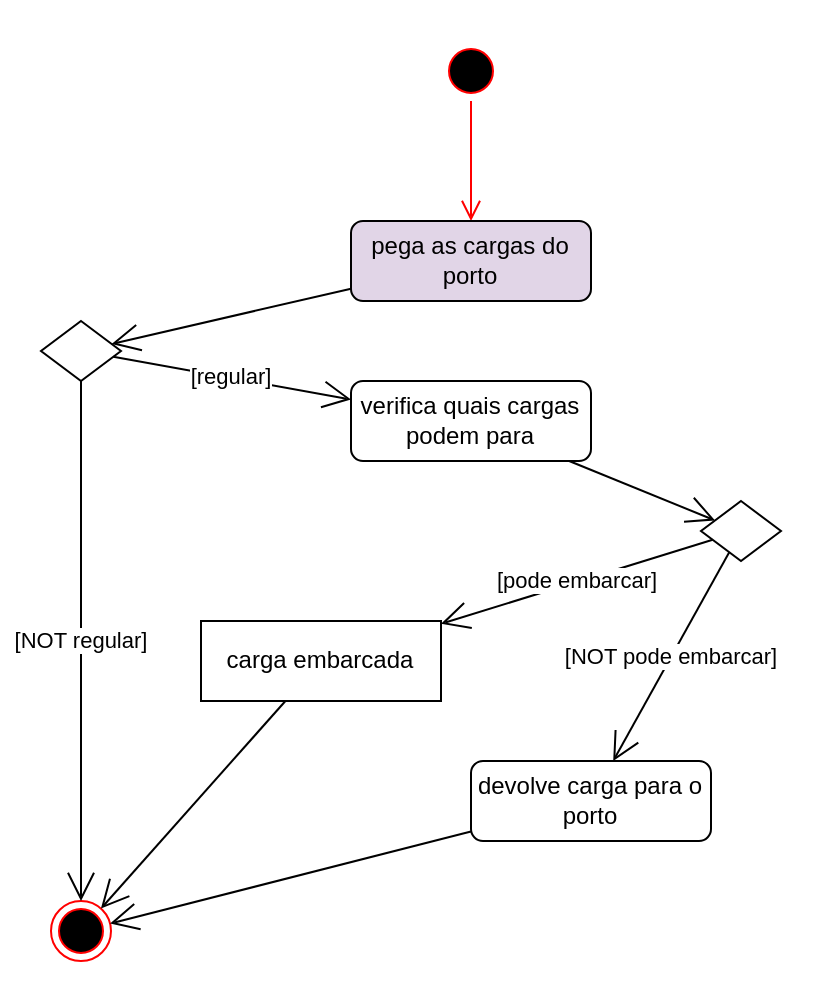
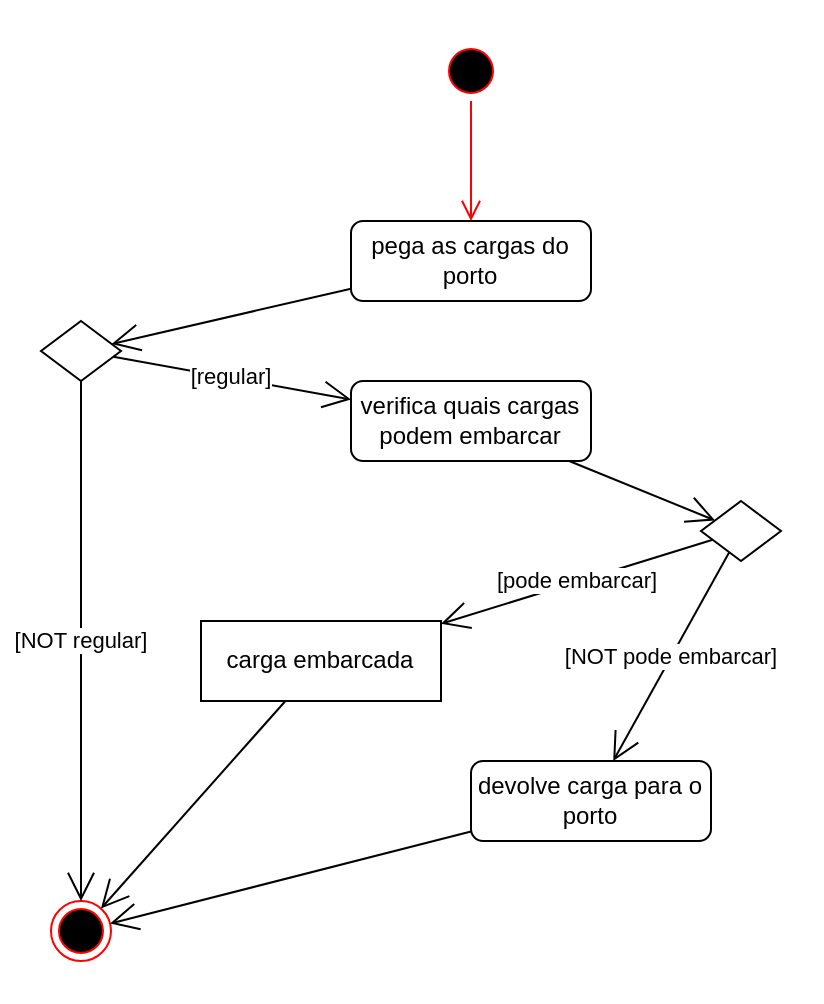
(471, 261) -> (471, 261)
(471, 421) -> (471, 421)
